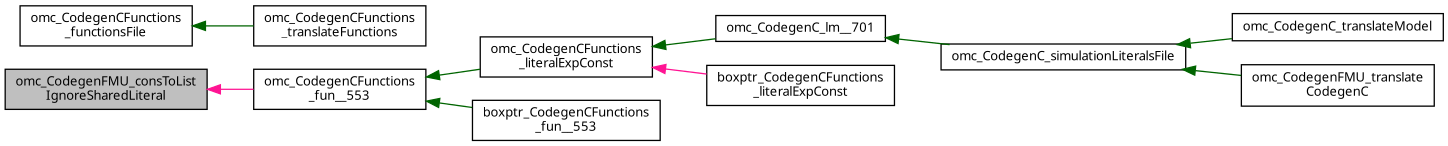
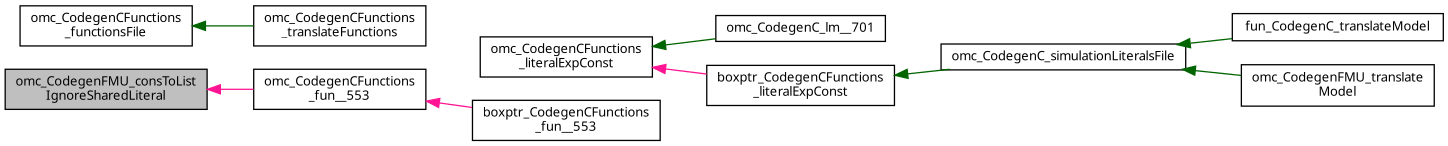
(1338, 27) -> (1338, 27)
(924, 42) -> (929, 72)
(460, 72) -> none
(1338, 85) -> (1338, 85)
(456, 105) -> (456, 105)
